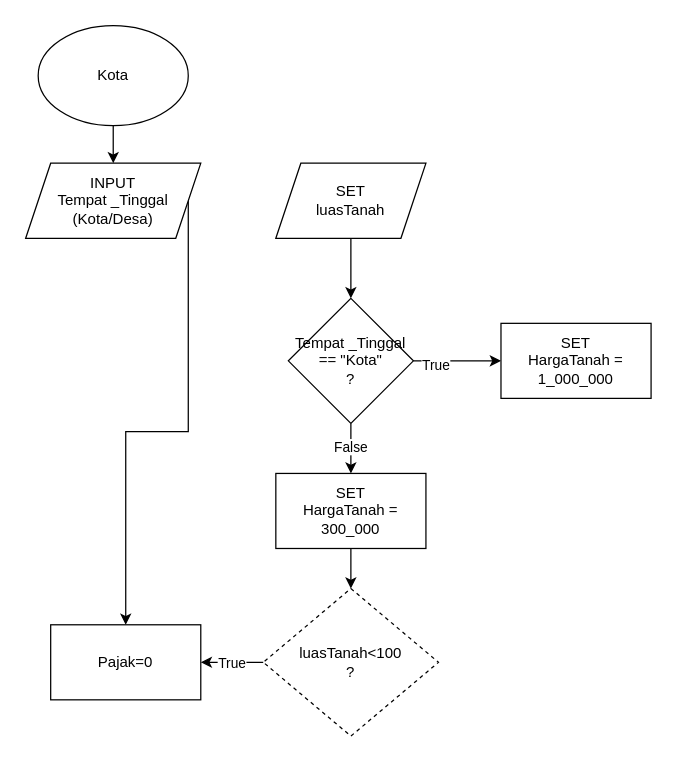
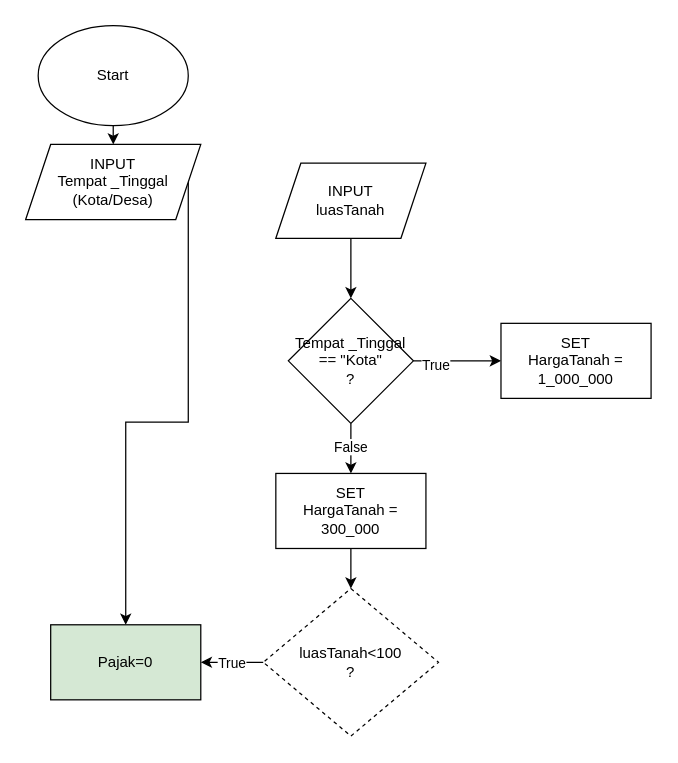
(113, 76) -> (113, 76)
(113, 201) -> (113, 182)
(351, 201) -> (351, 201)
(126, 662) -> (126, 662)
